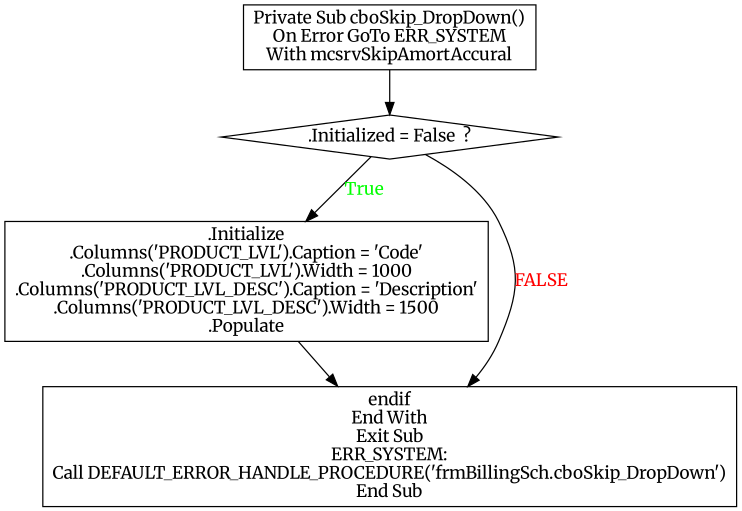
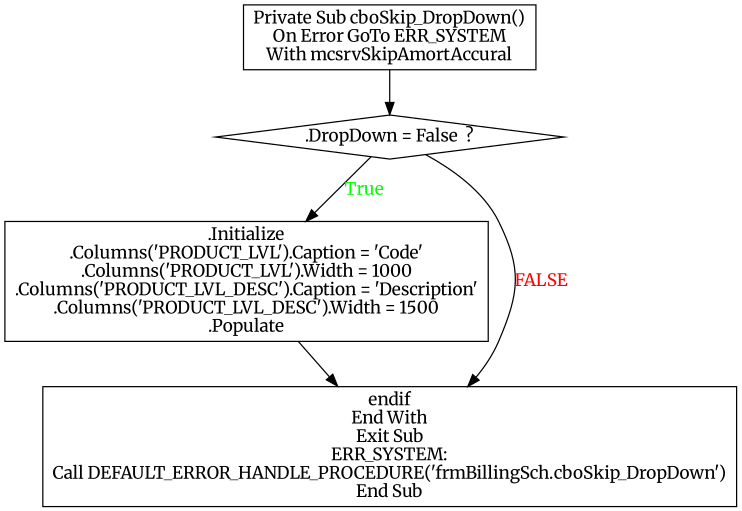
(390, 137) -> (390, 137)
